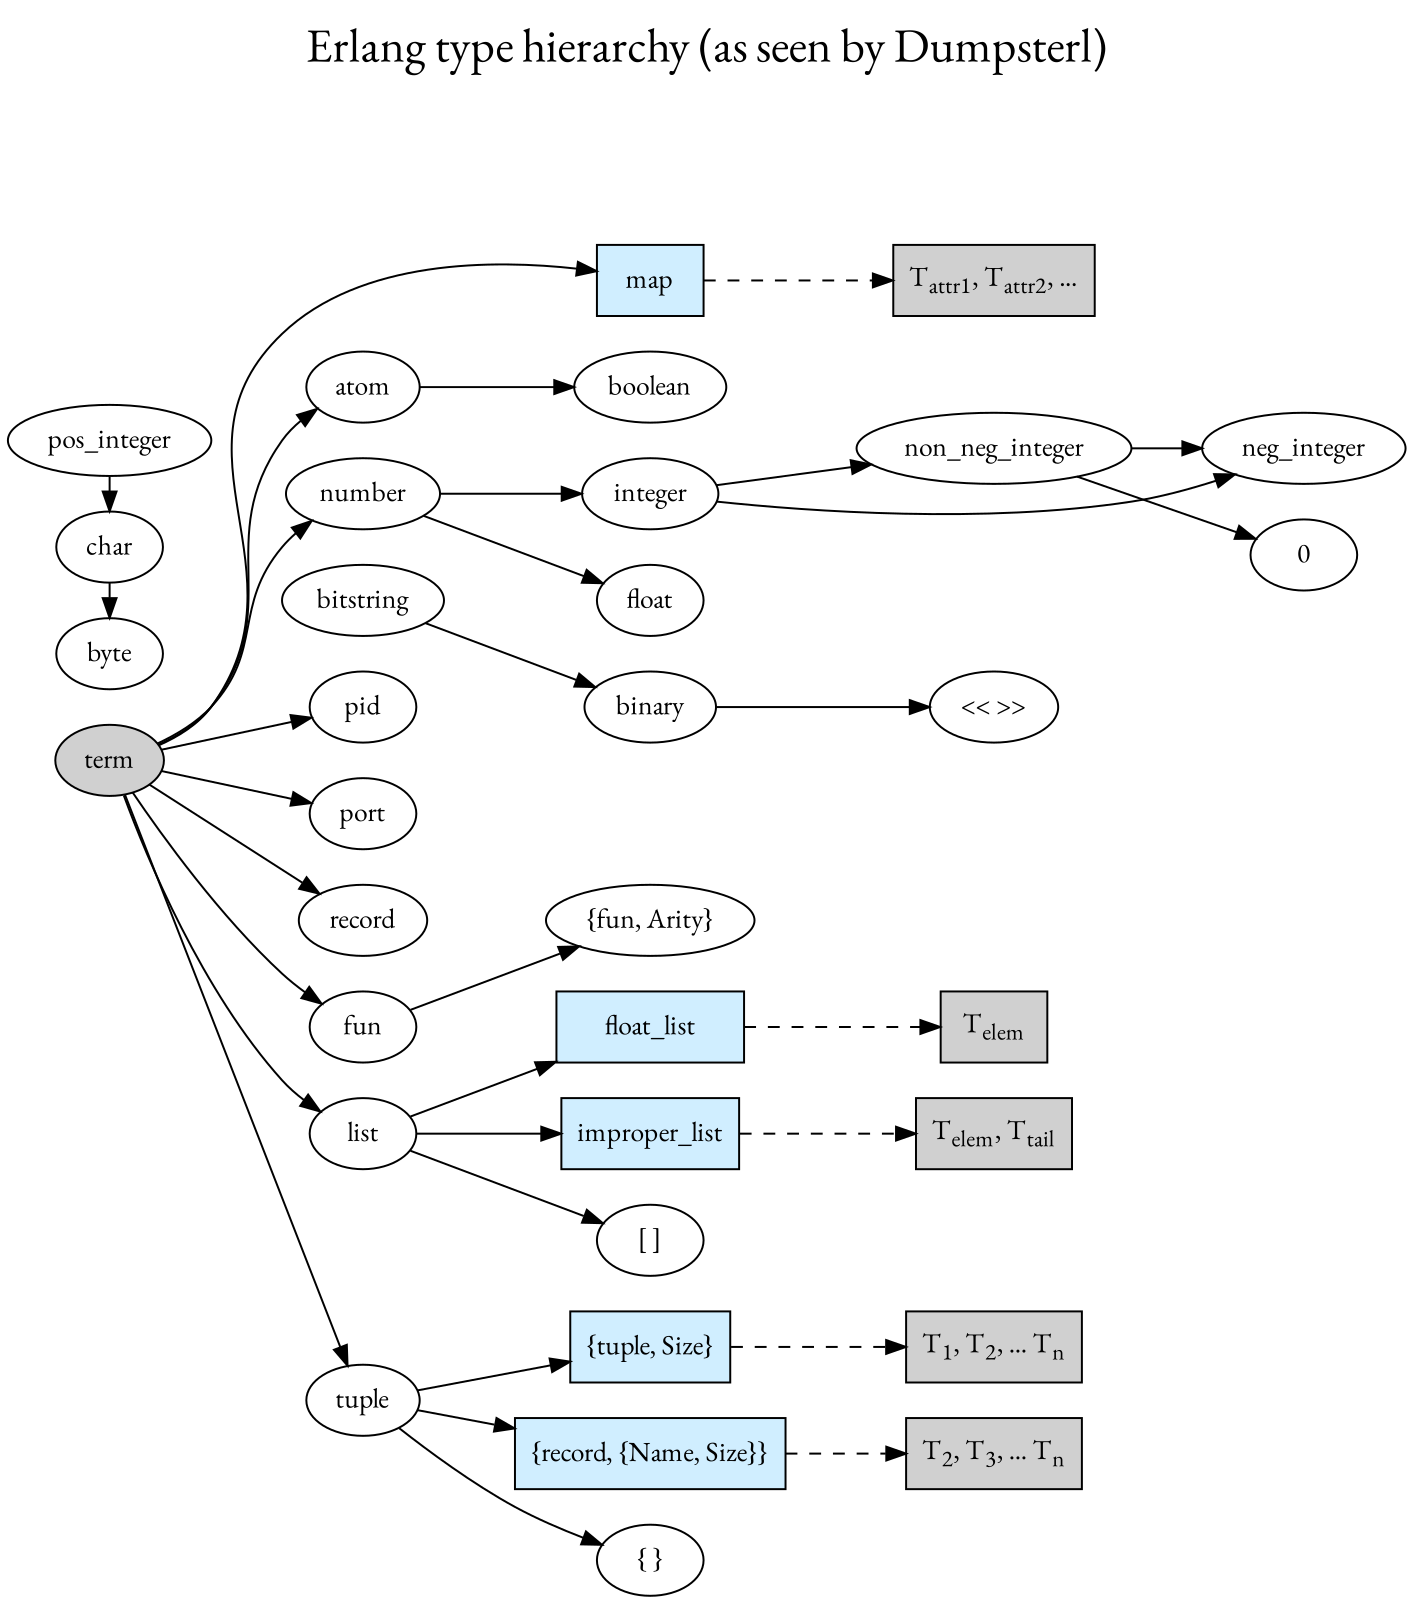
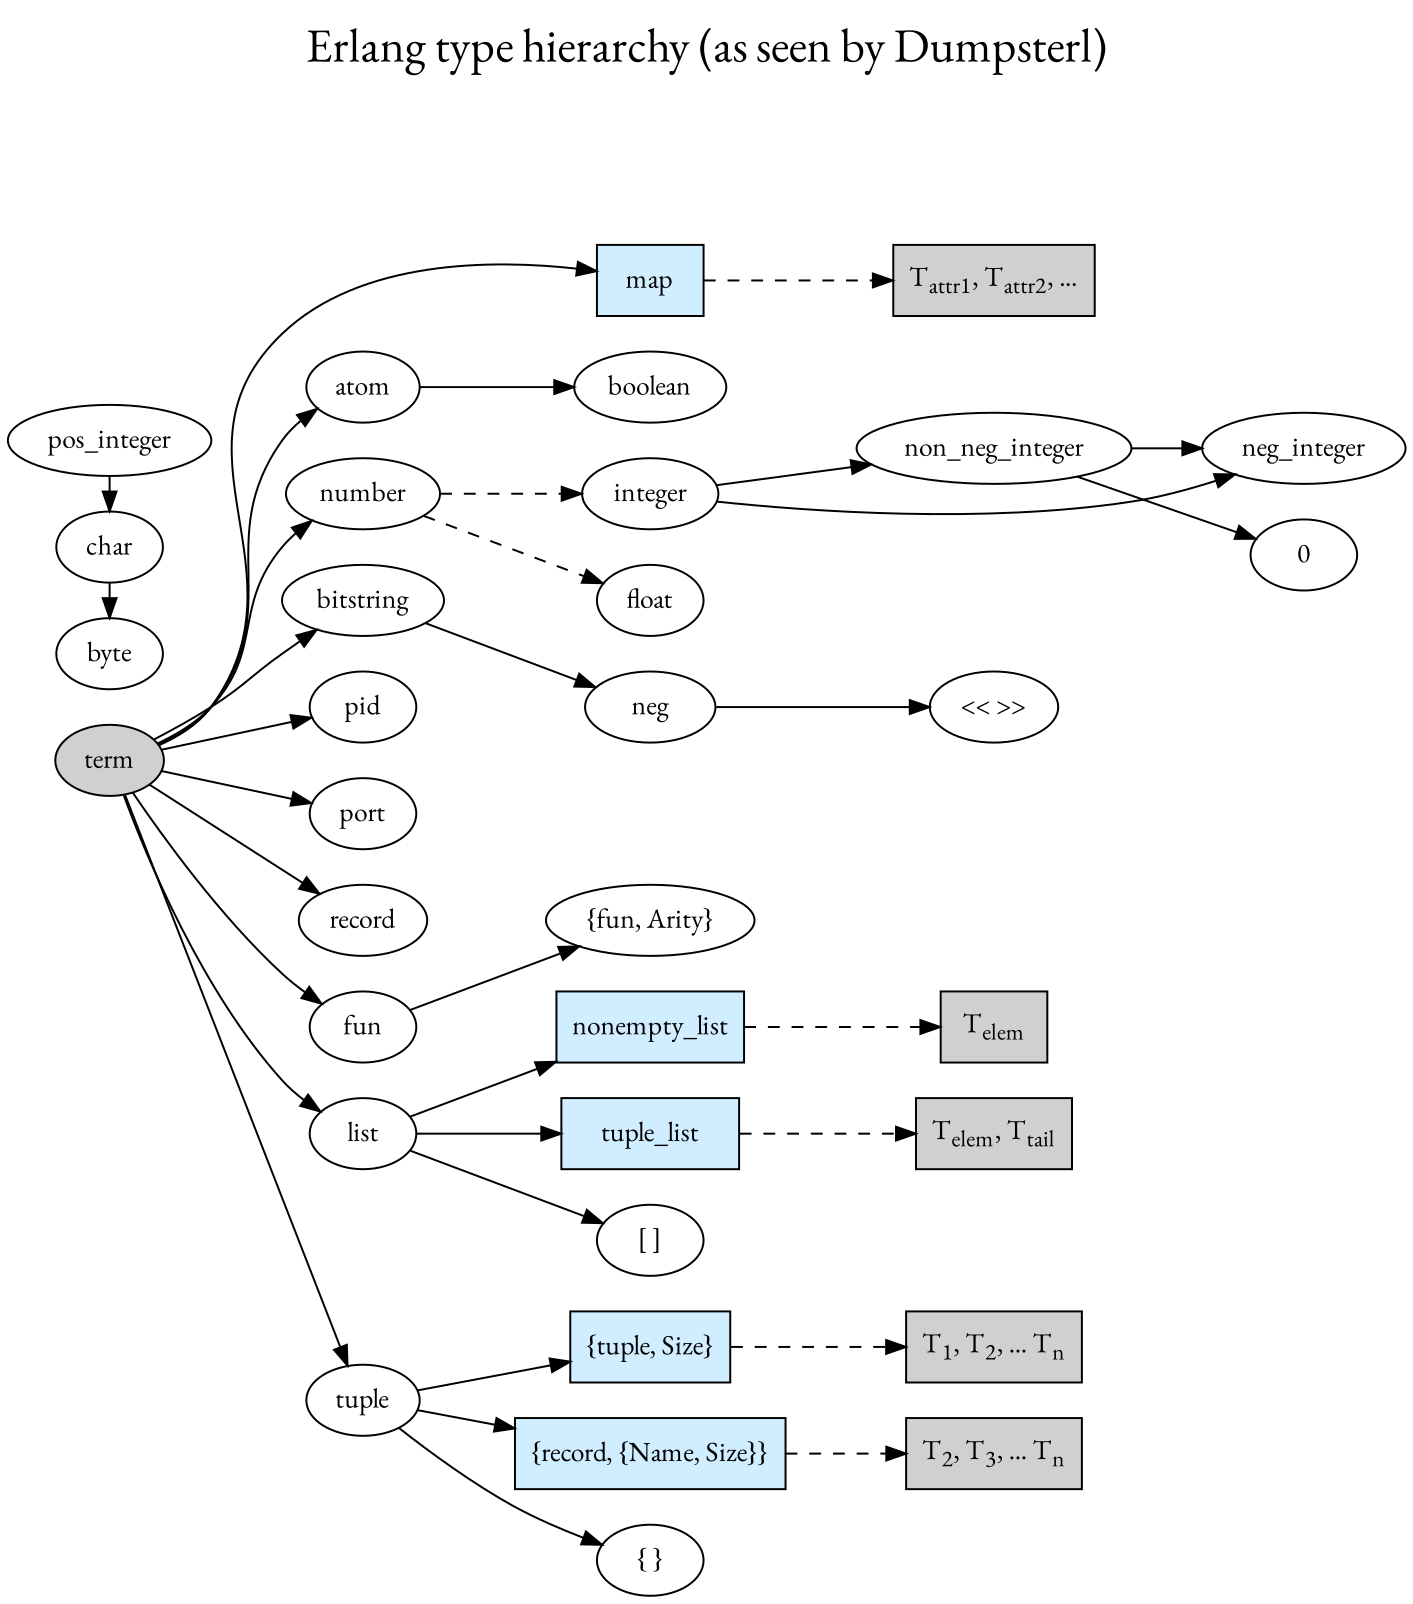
(501, 494) -> (501, 494)
(504, 546) -> (504, 546)
none -> (244, 684)
(650, 707) -> (650, 707)
(650, 1027) -> (650, 1027)
(650, 1134) -> (650, 1134)
